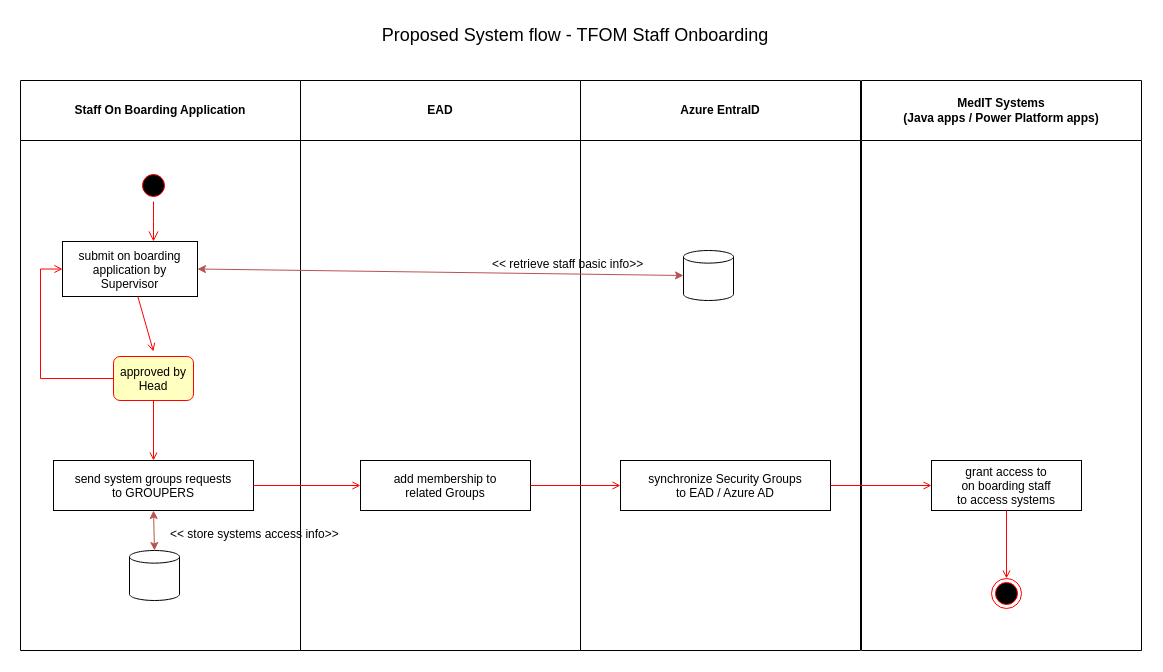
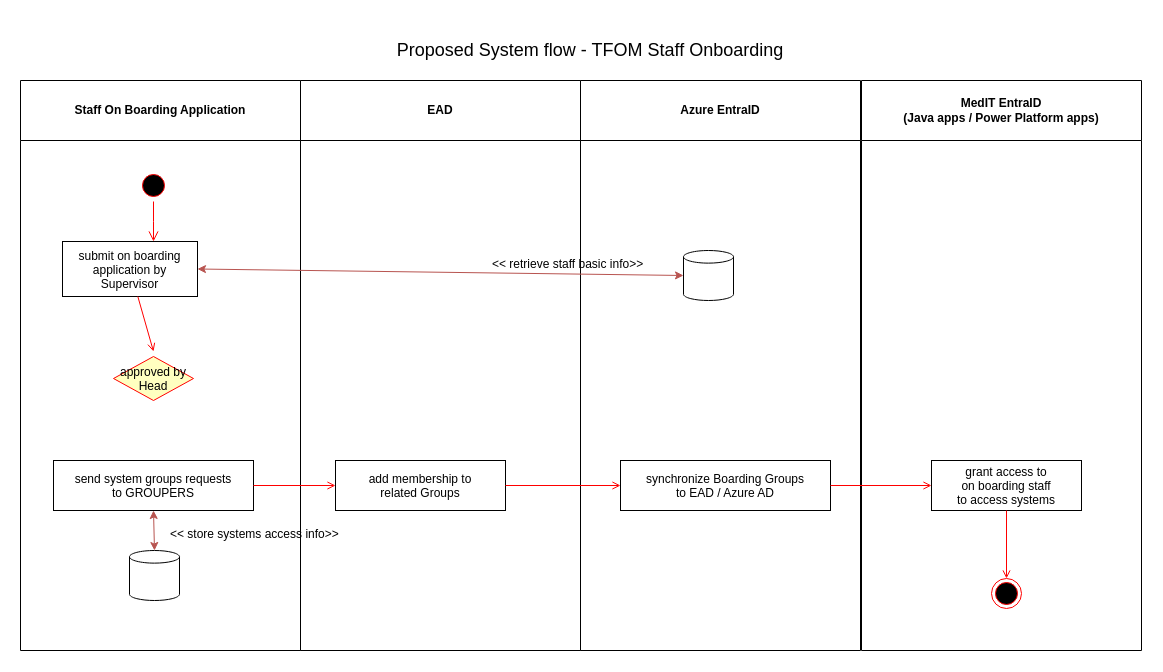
(576, 36) -> (591, 51)
(1002, 111) -> (1002, 111)
(41, 351) -> none
(154, 379) -> (154, 379)
(154, 429) -> none
(725, 479) -> (725, 479)
(446, 486) -> (421, 486)
